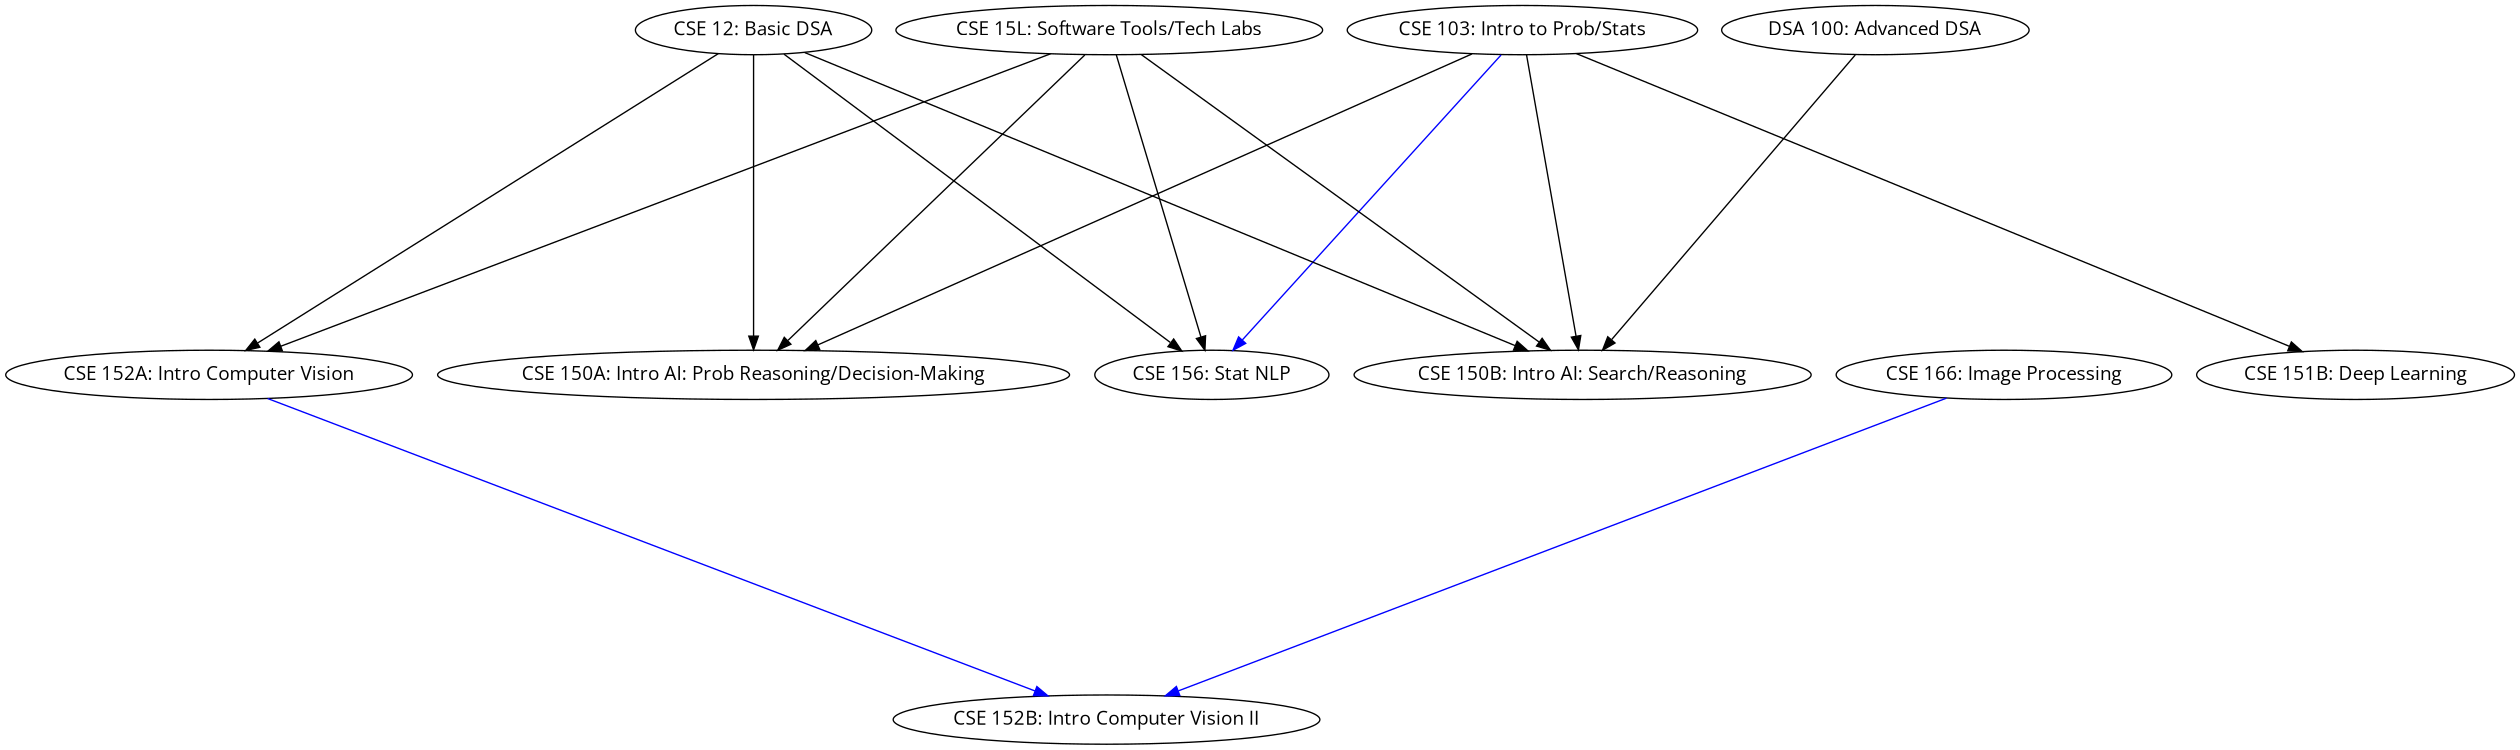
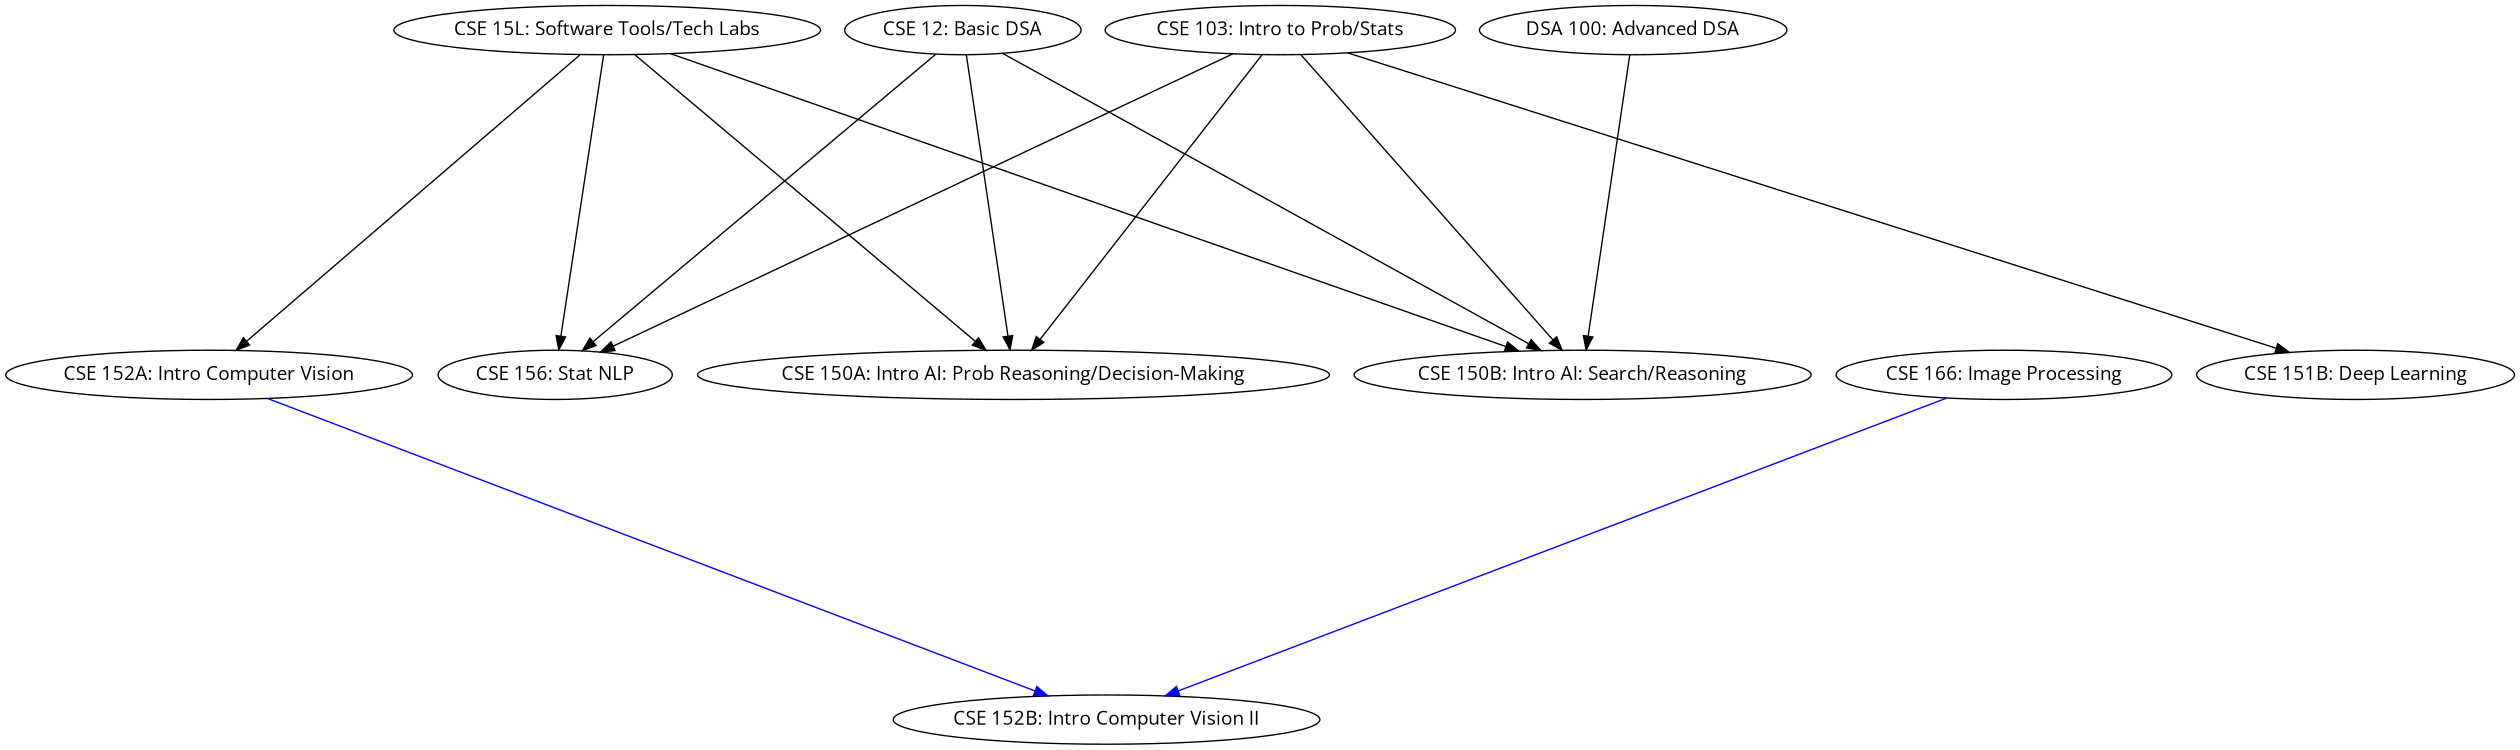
(1372, 197) -> (923, 200)
(488, 198) -> none
